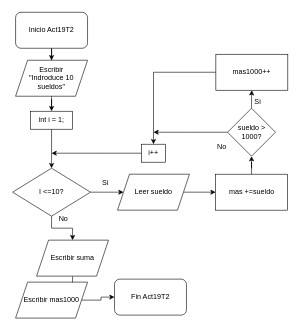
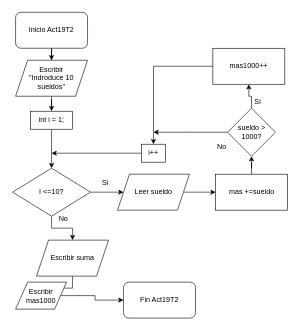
(252, 72) -> (249, 66)
(150, 297) -> (159, 300)
(51, 300) -> (41, 296)
